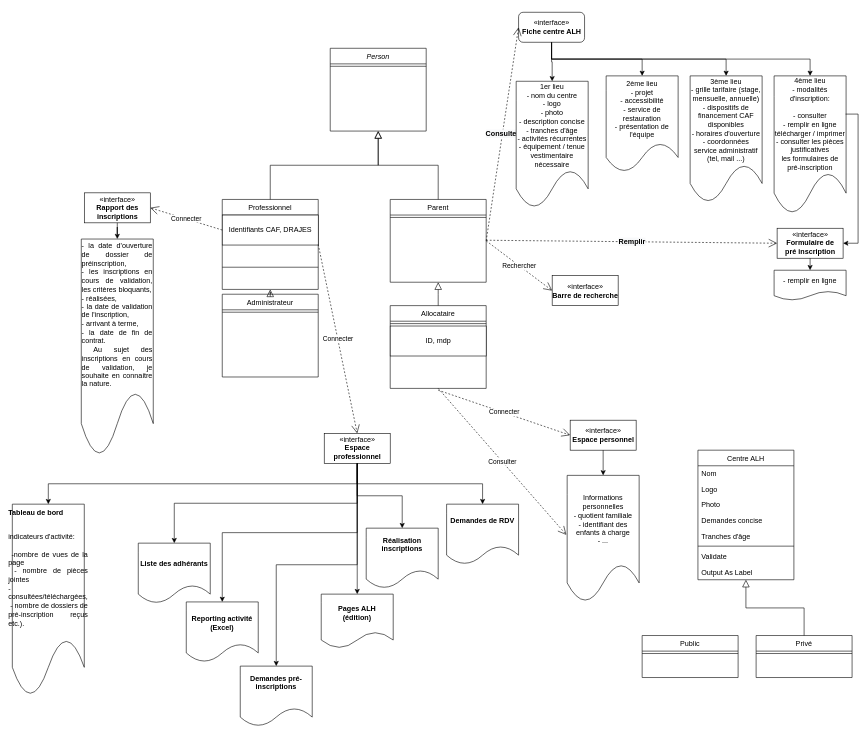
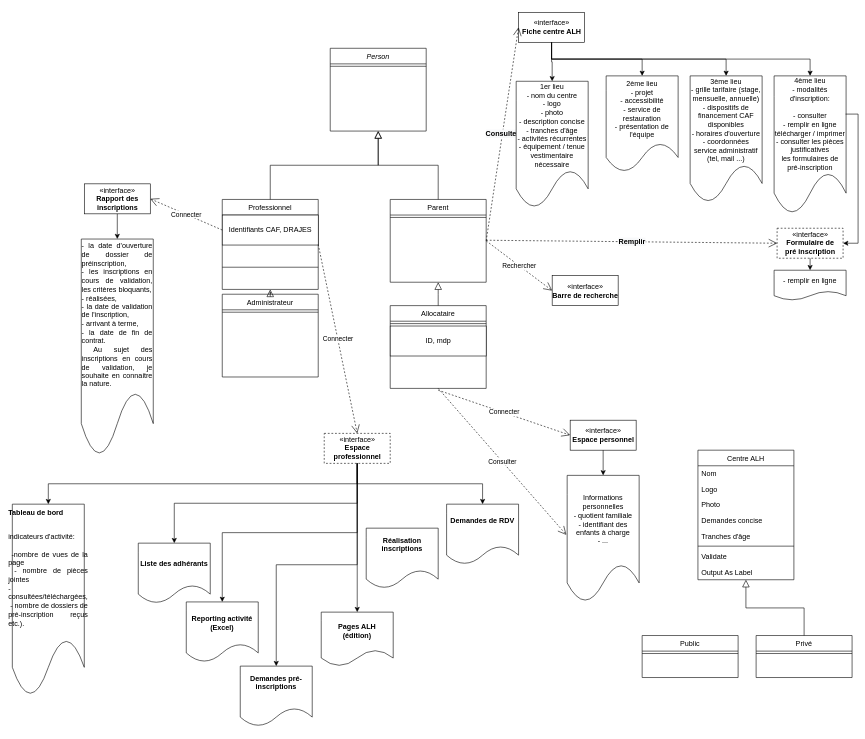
(552, 27) -> (552, 27)
(117, 208) -> (117, 199)
(810, 243) -> (810, 243)
(357, 449) -> (357, 449)
(402, 522) -> none
(357, 621) -> (357, 639)
